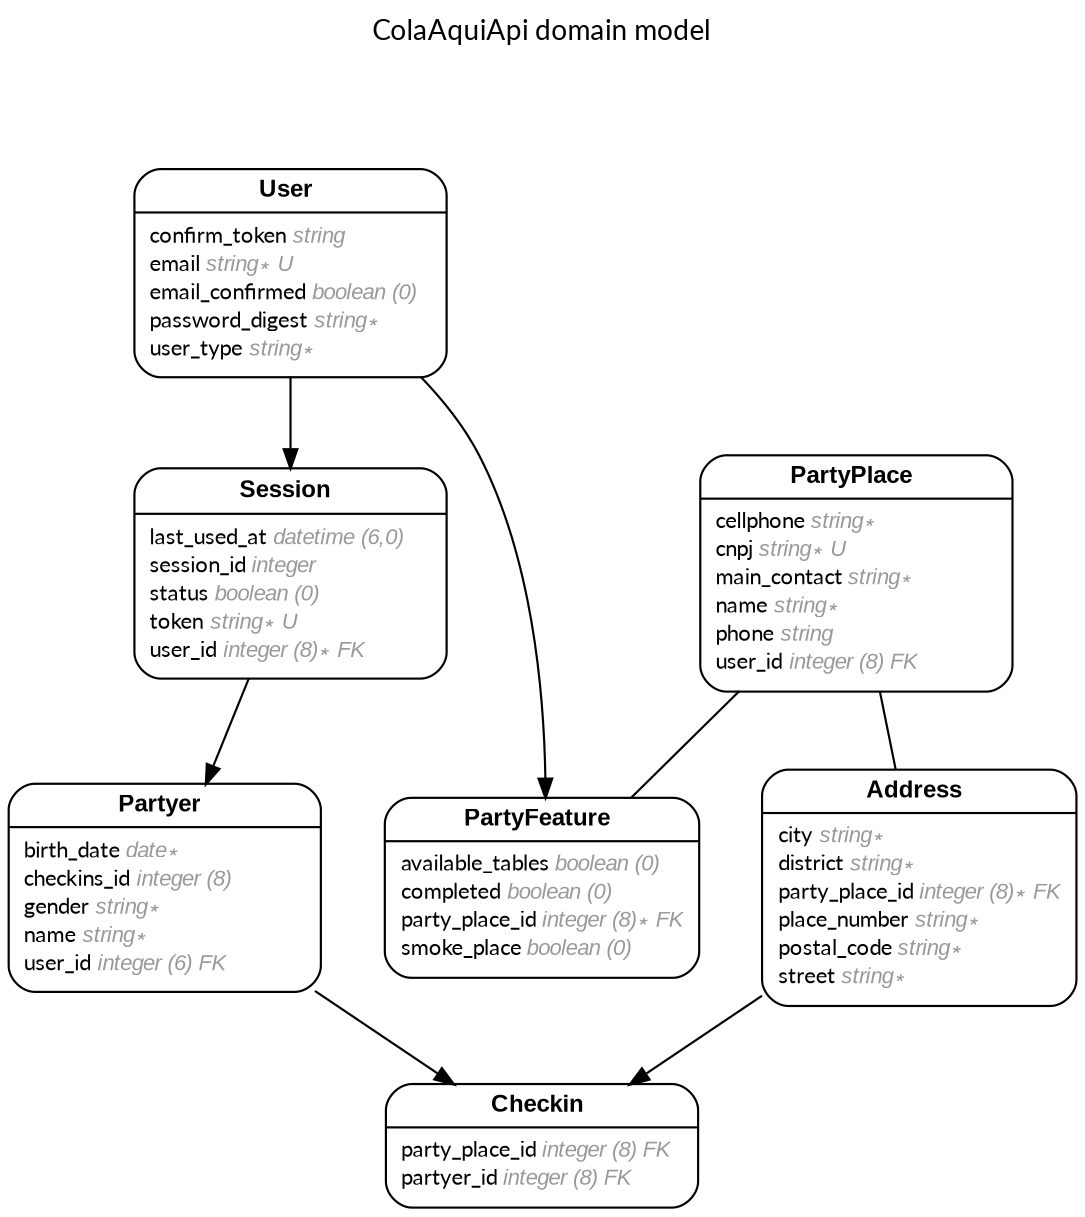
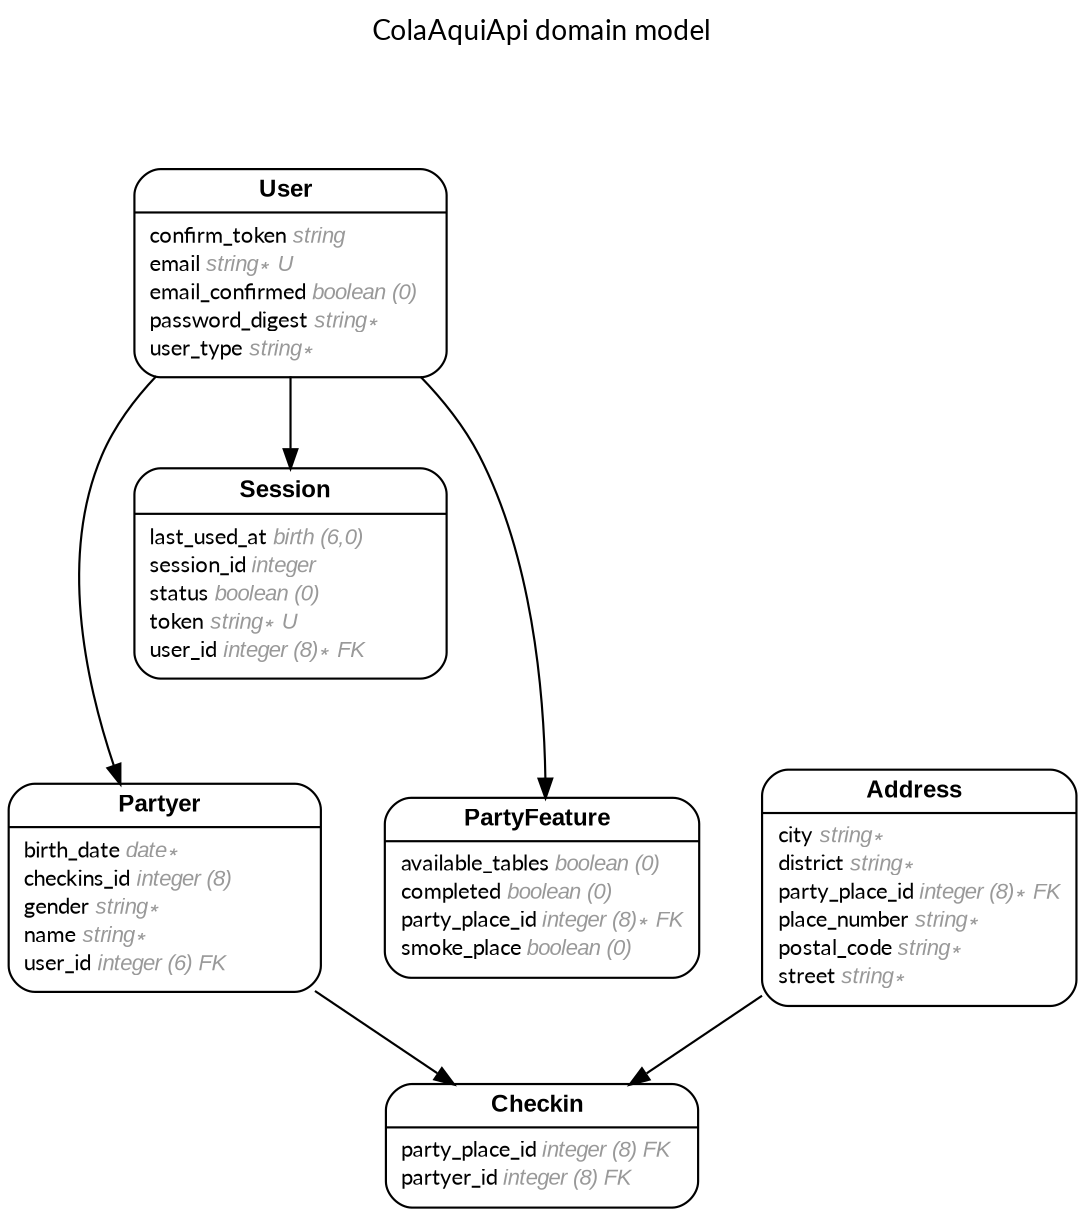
(339, 538) -> (319, 538)
(856, 573) -> none
(231, 722) -> (80, 563)
